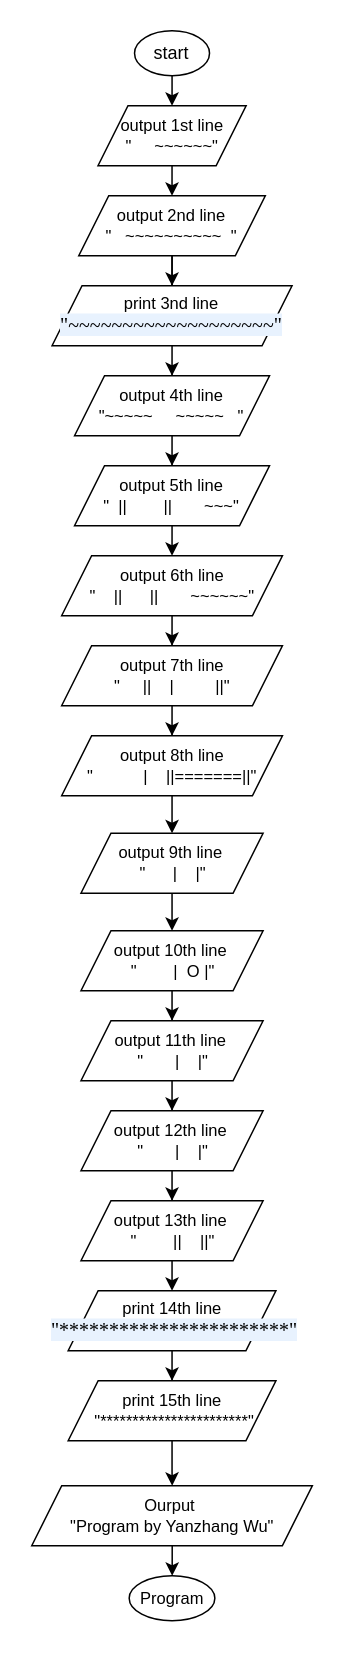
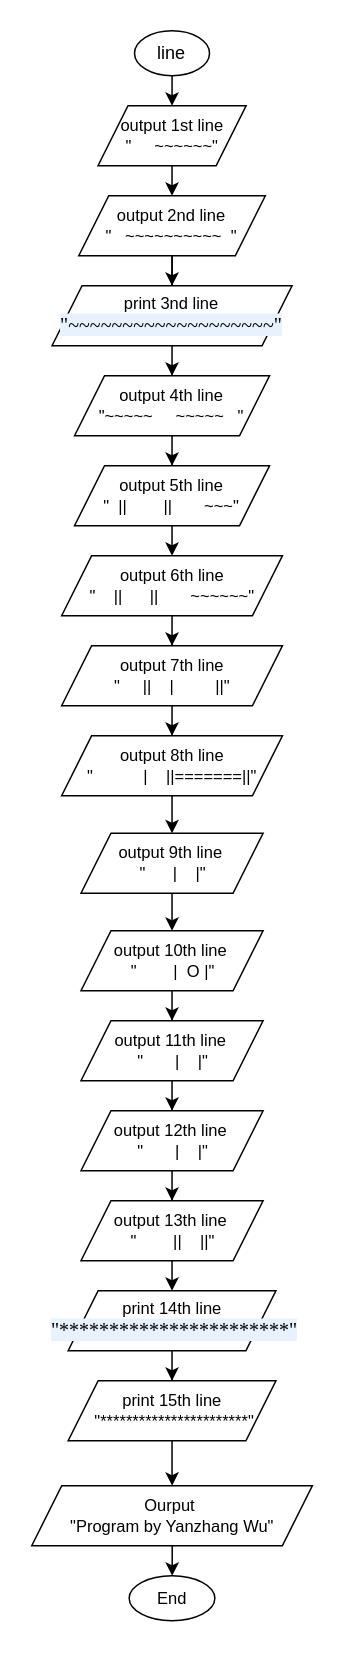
(172, 53) -> (172, 53)
(173, 1598) -> (173, 1598)
